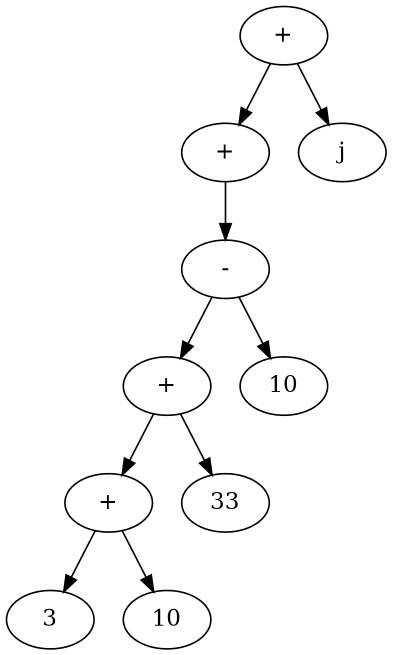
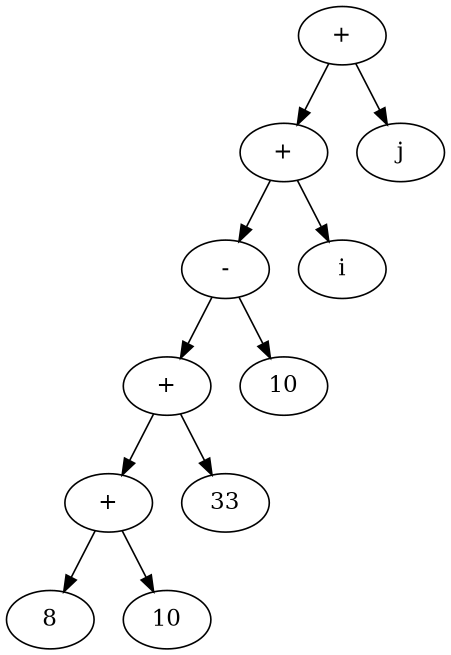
none -> (342, 269)
(50, 620) -> (50, 620)
